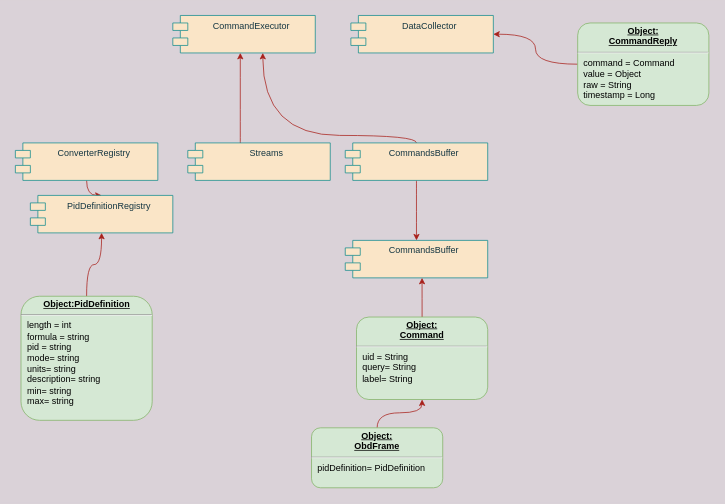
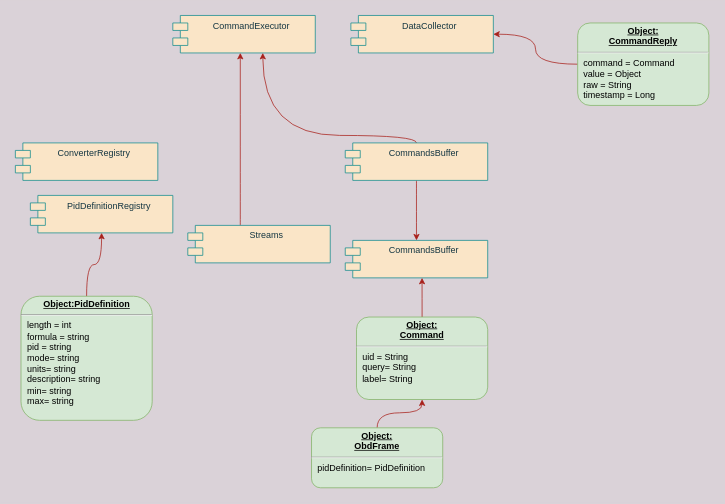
(259, 162) -> (259, 244)
(88, 189) -> none
